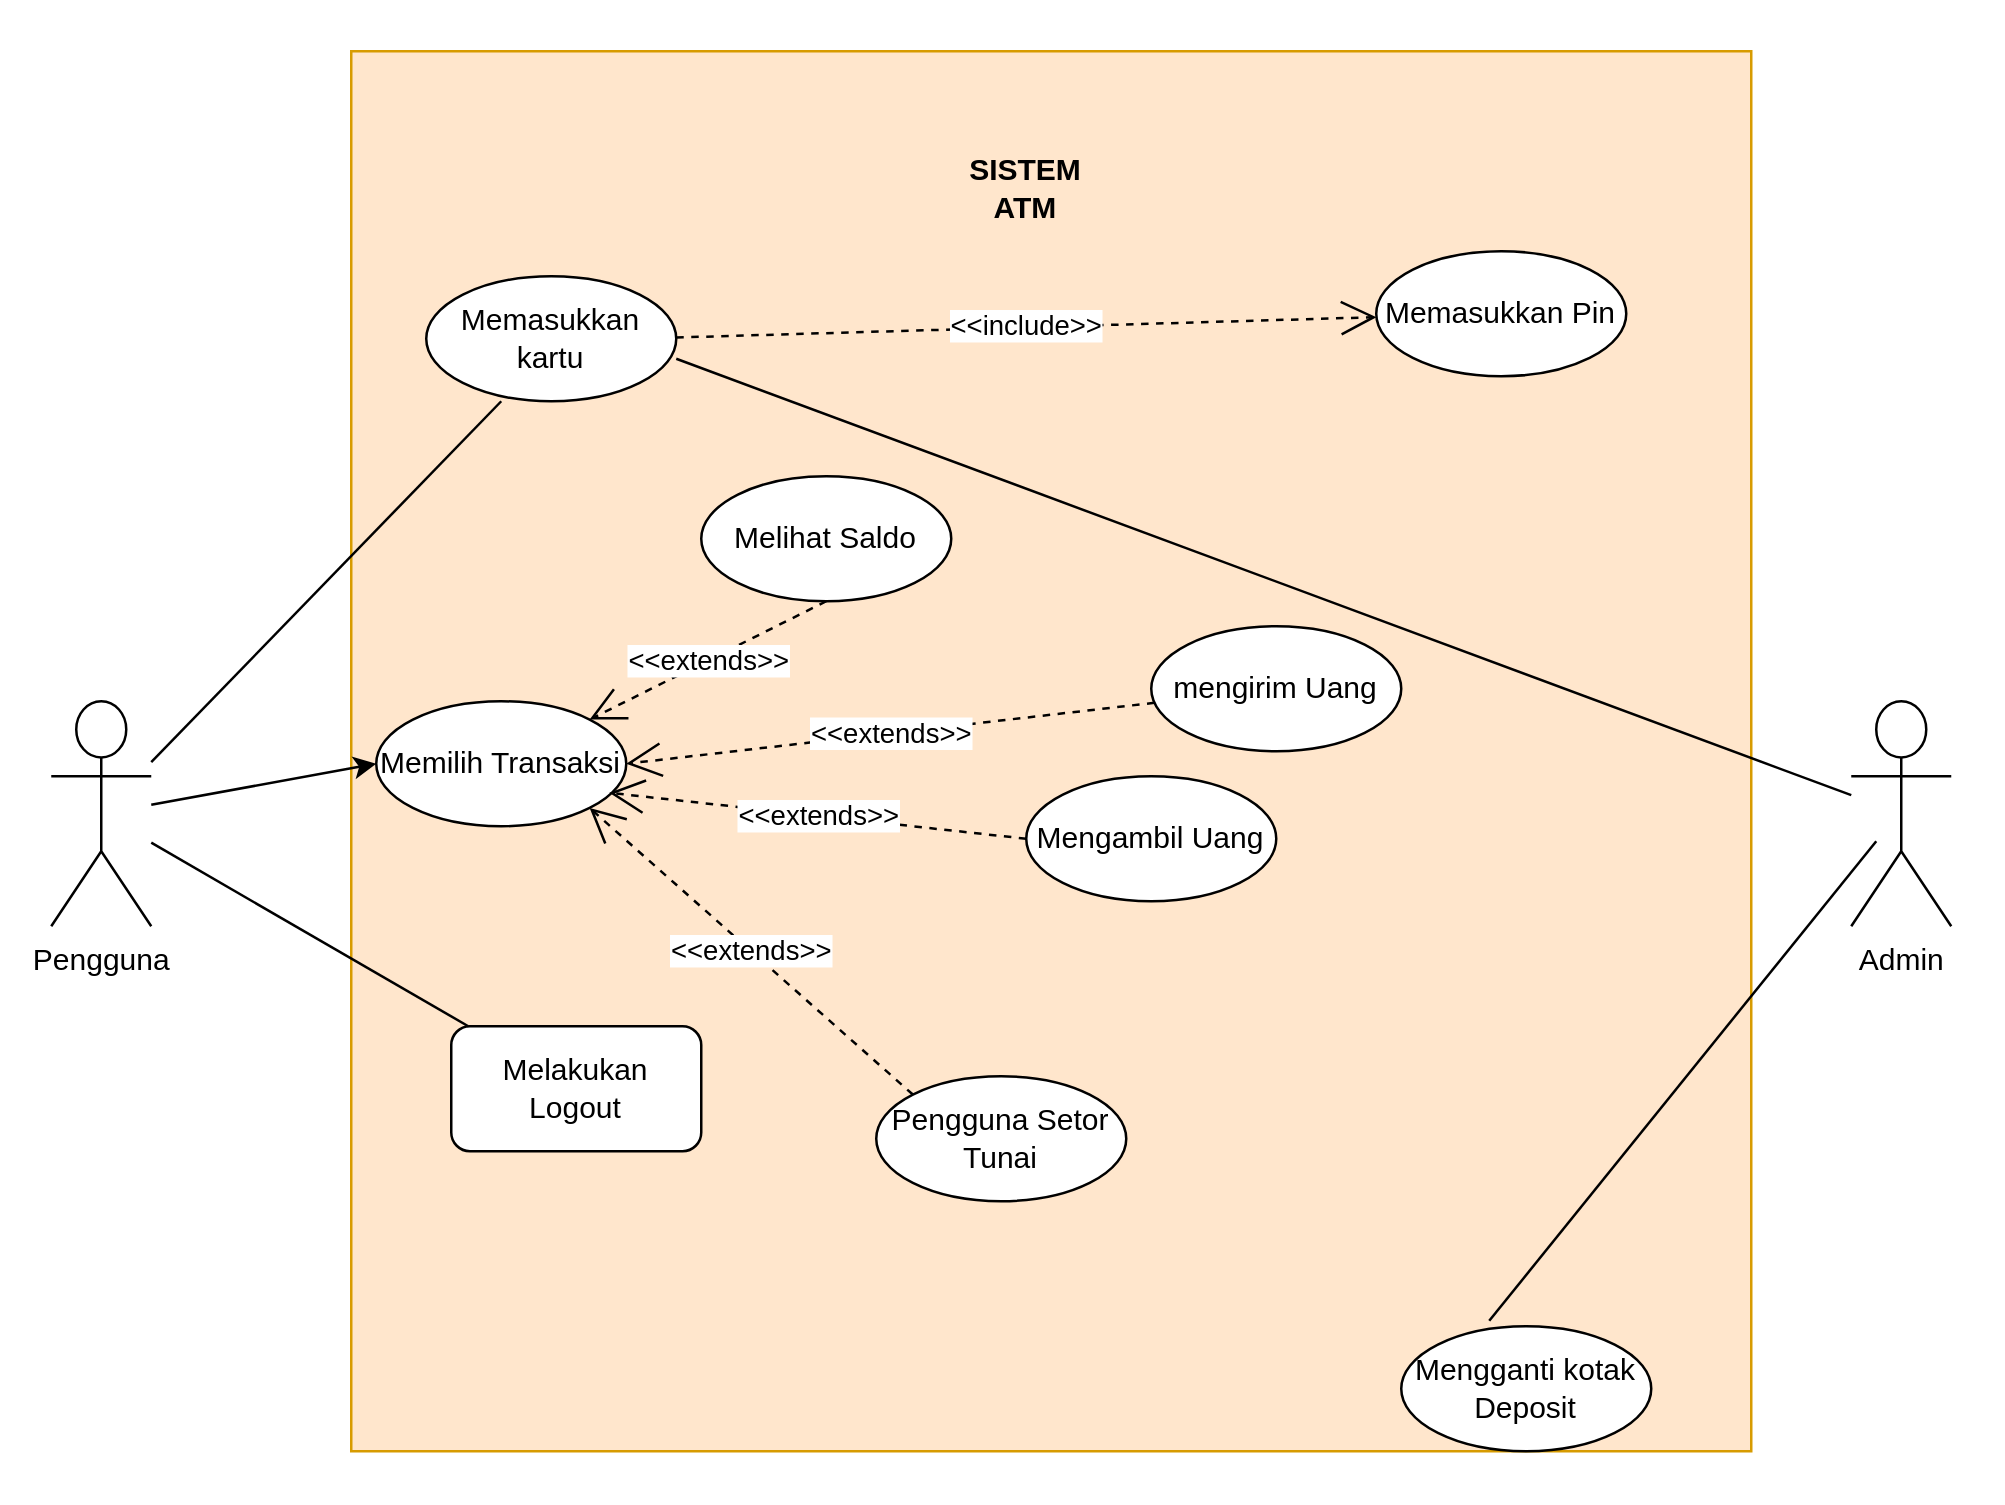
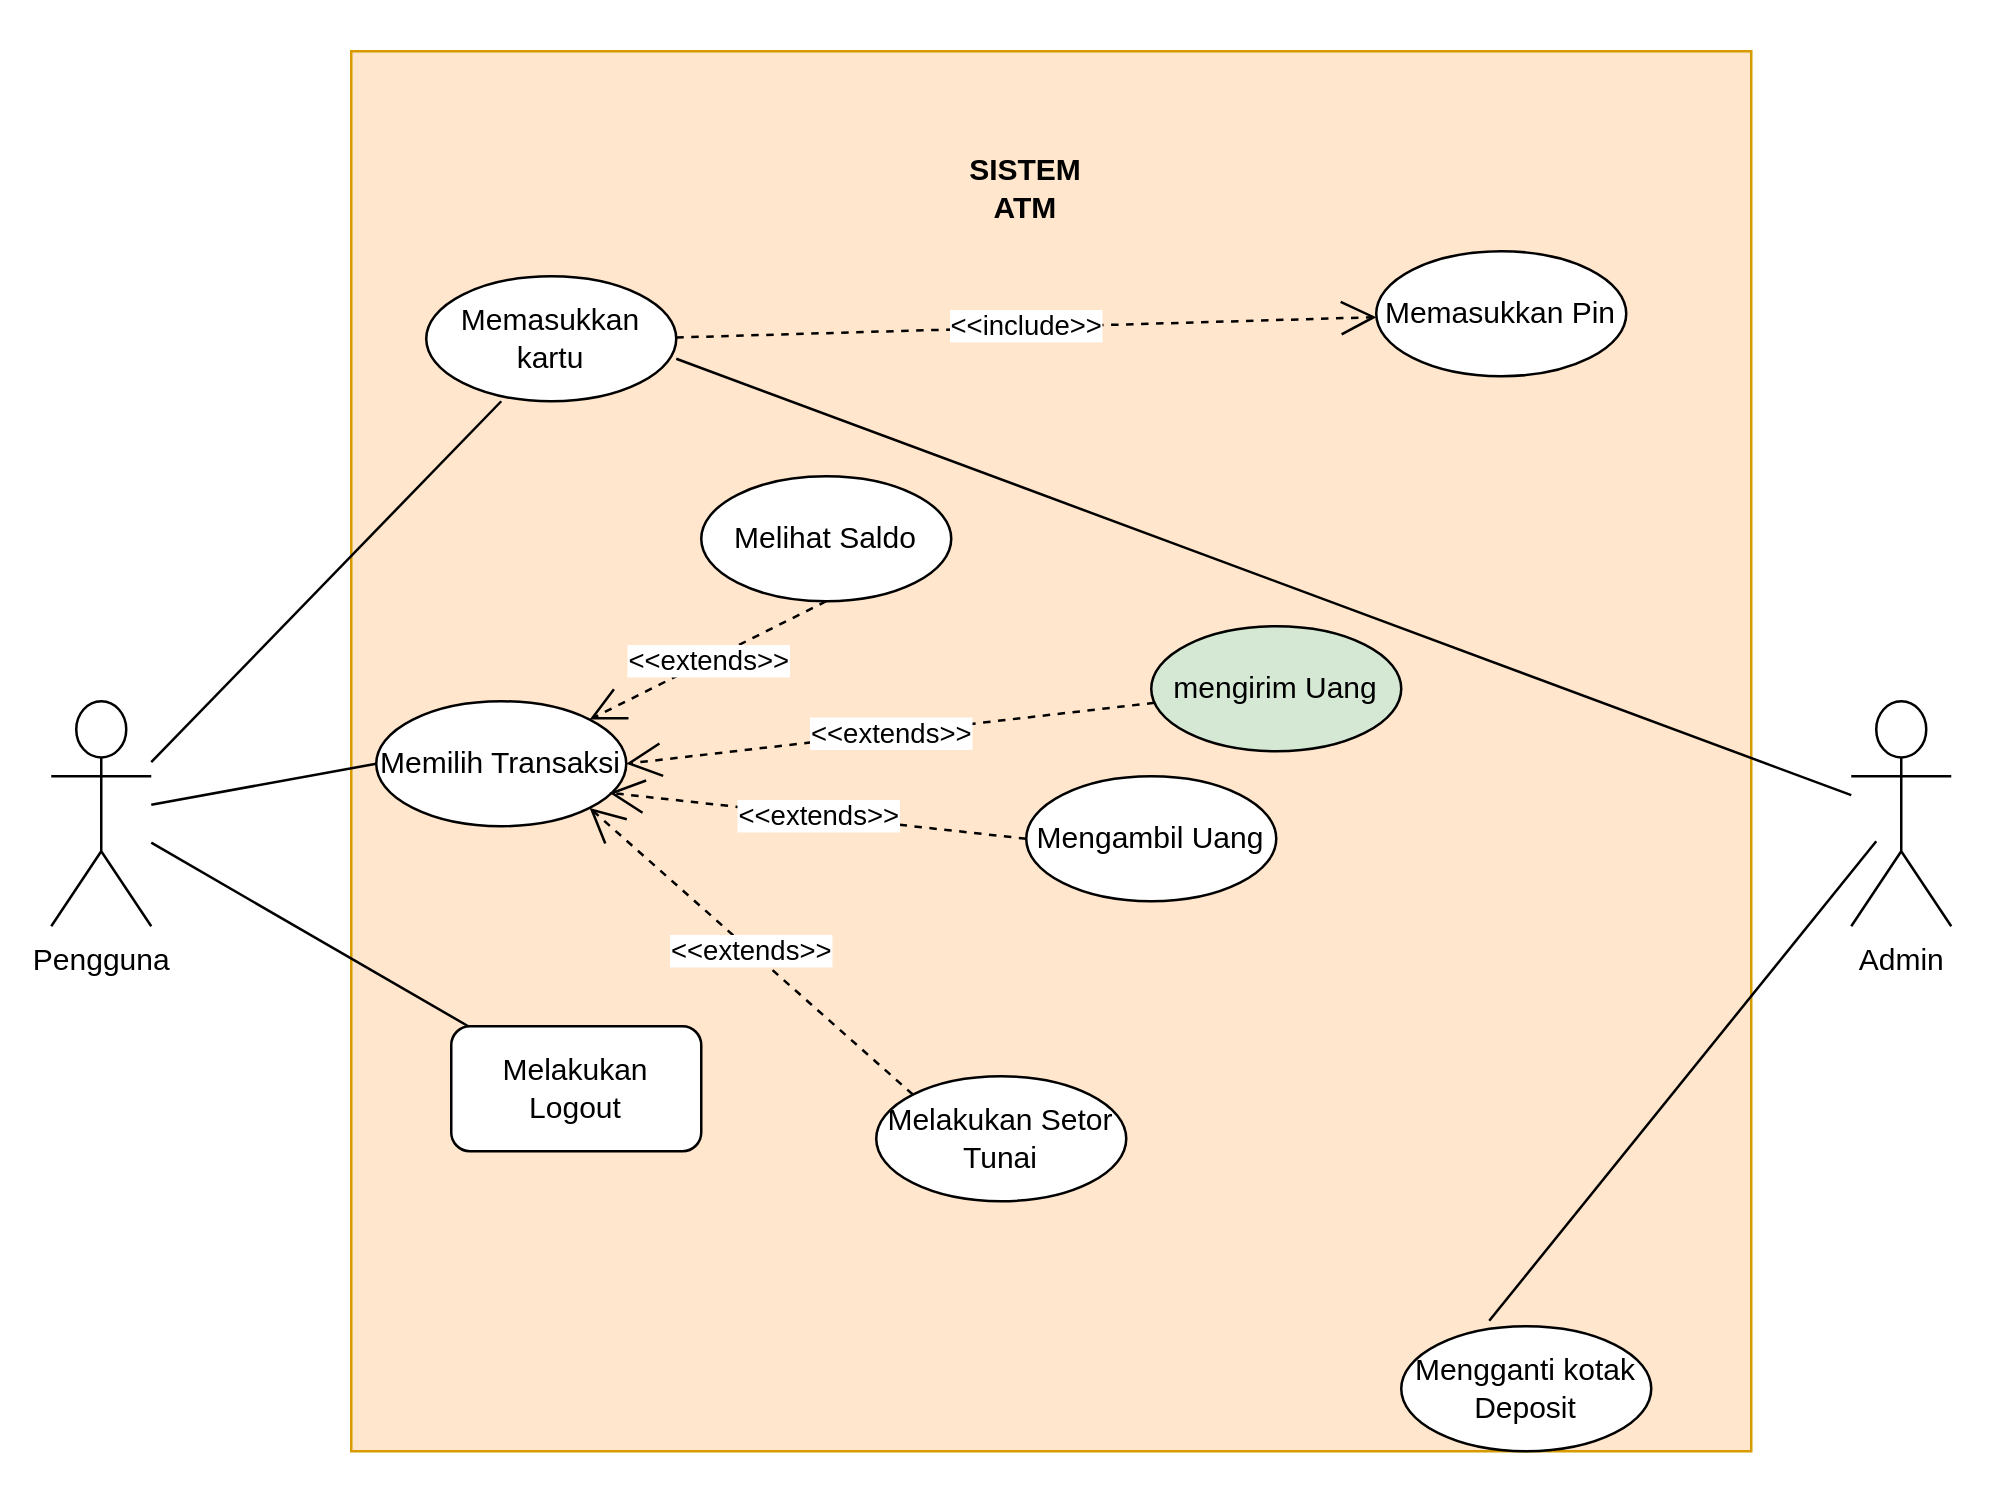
(1276, 689) -> (1276, 689)
(358, 767) -> (364, 766)
(1001, 1139) -> (1001, 1139)
